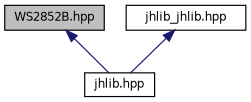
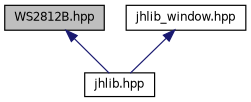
(54, 18) -> (54, 18)
(186, 18) -> (186, 18)
